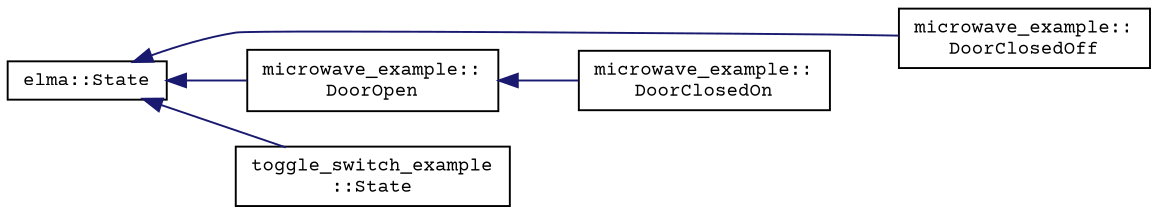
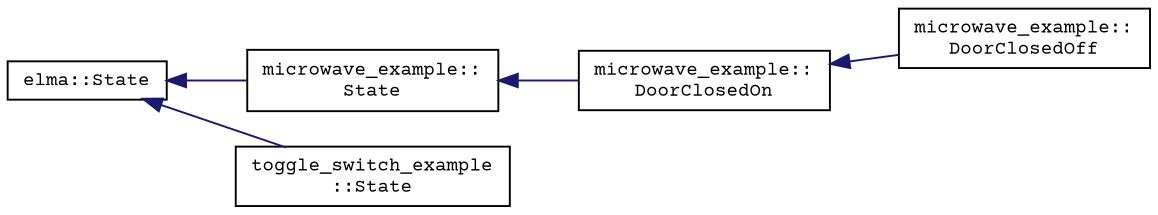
(524, 32) -> (874, 58)
(373, 80) -> (373, 80)
